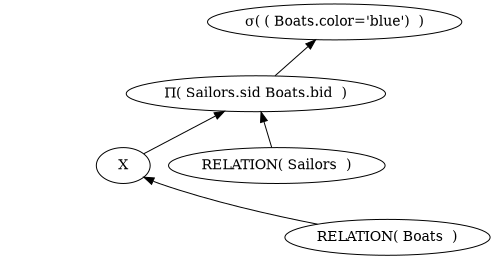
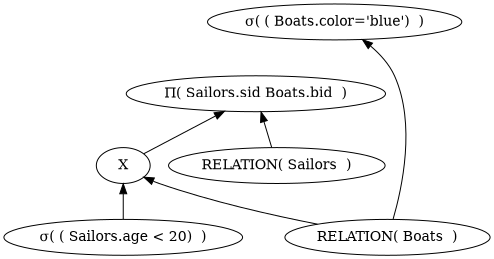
(292, 61) -> (406, 128)
none -> (123, 237)
